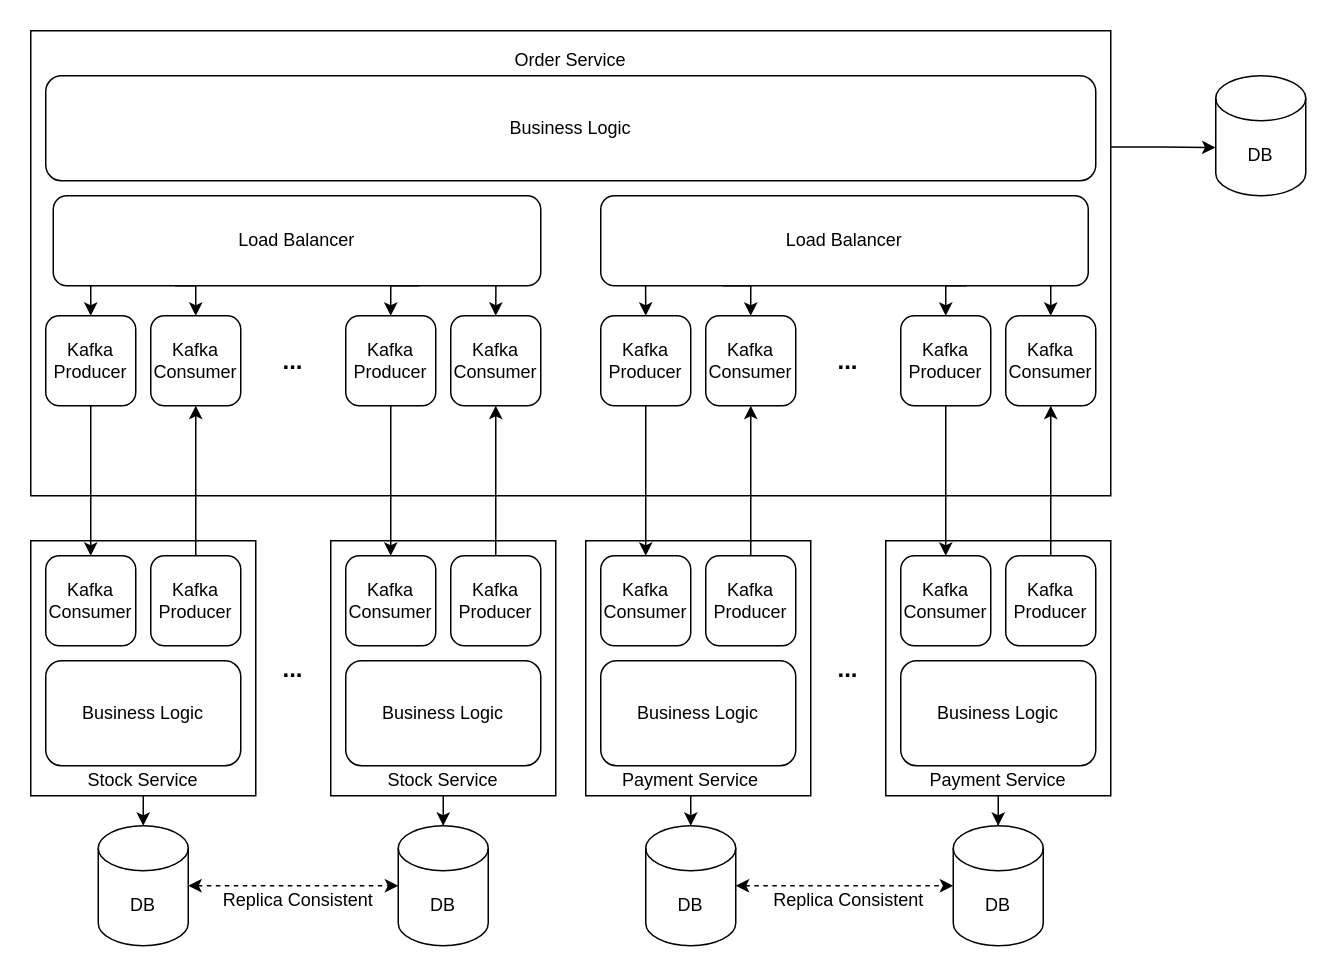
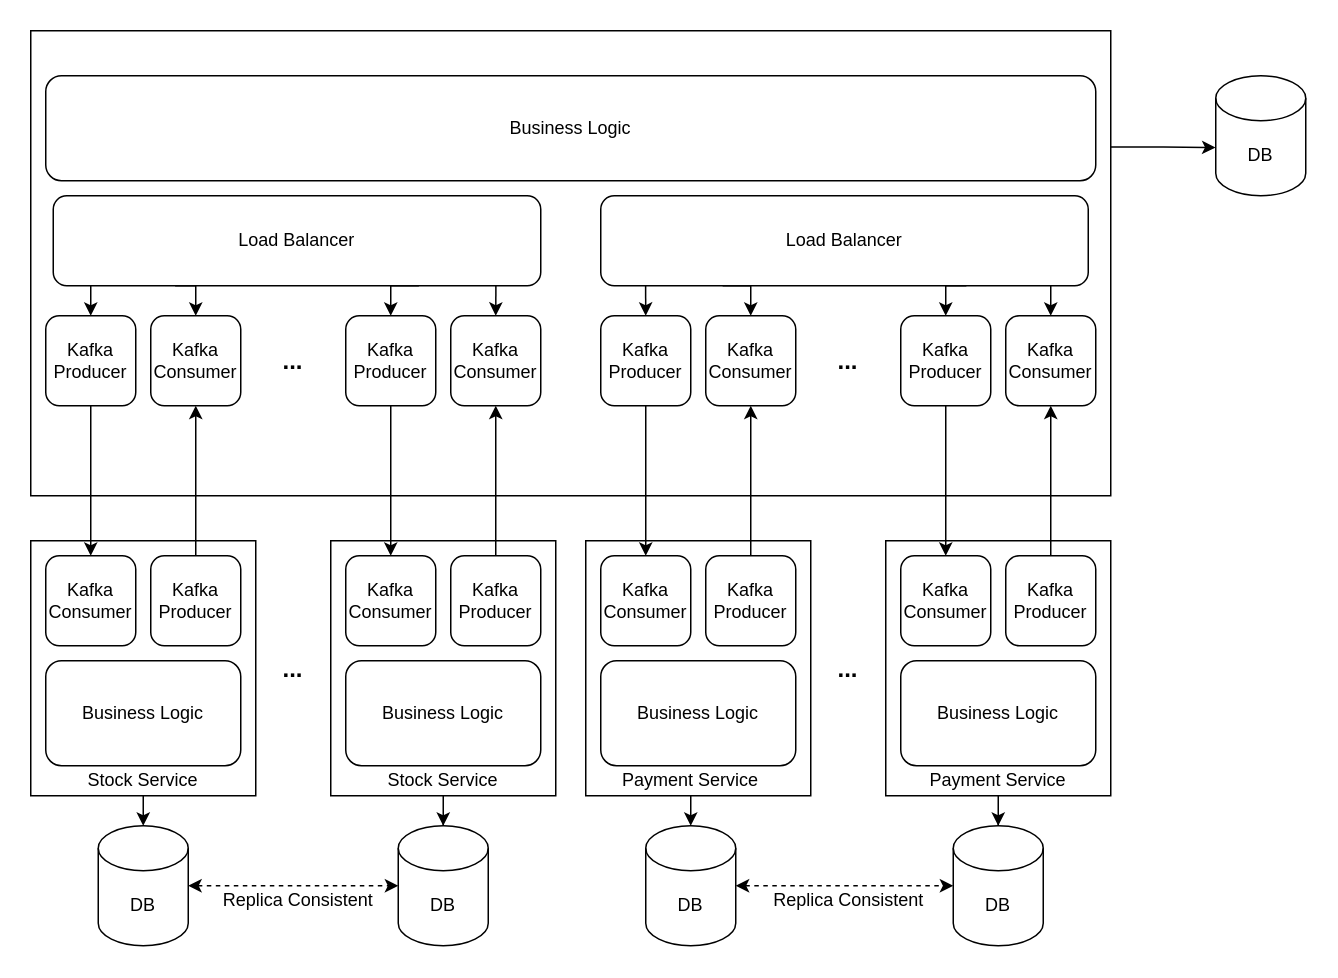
(571, 61) -> none
